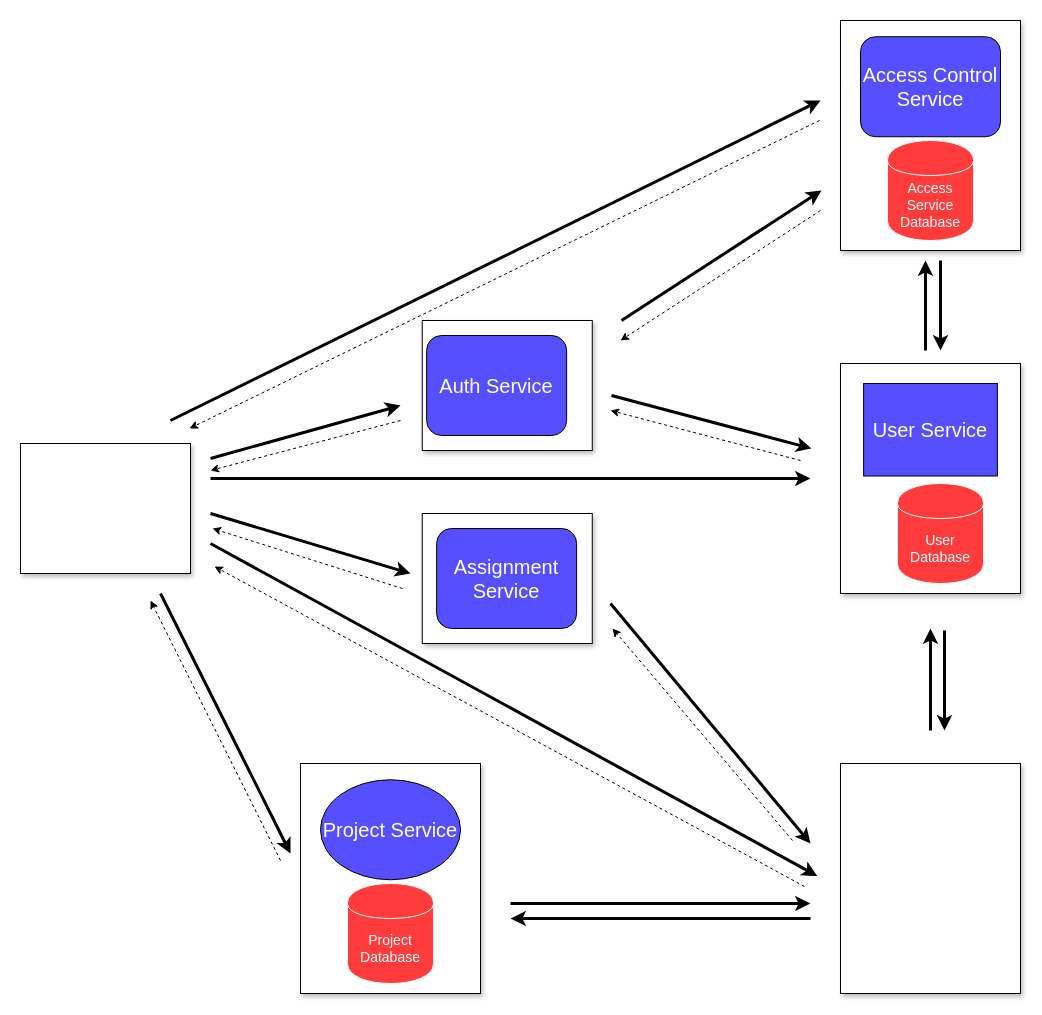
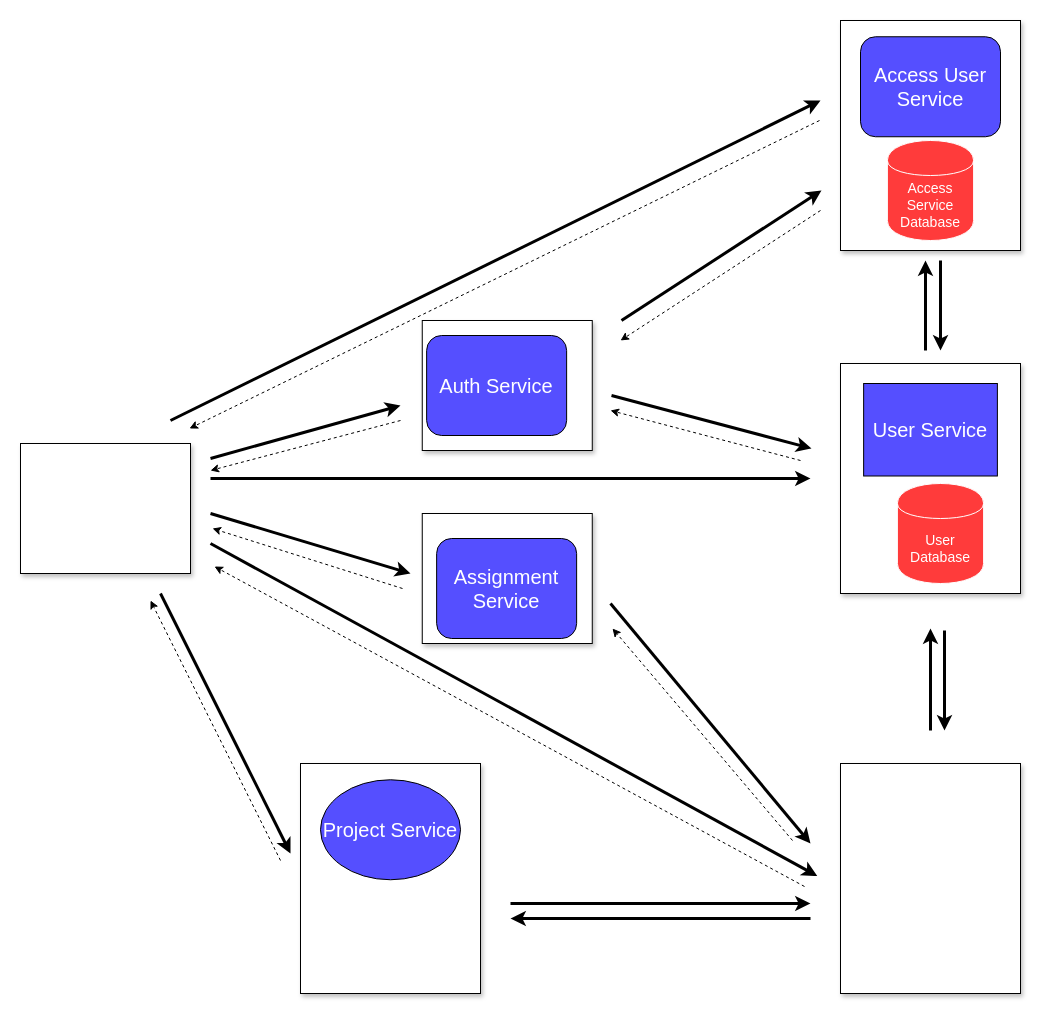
(931, 87) -> (931, 87)
(507, 579) -> (507, 589)
(391, 934) -> none
